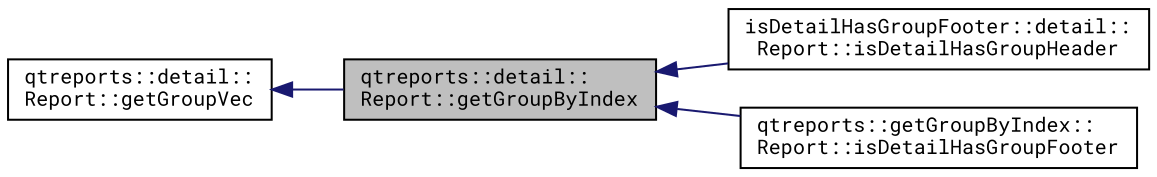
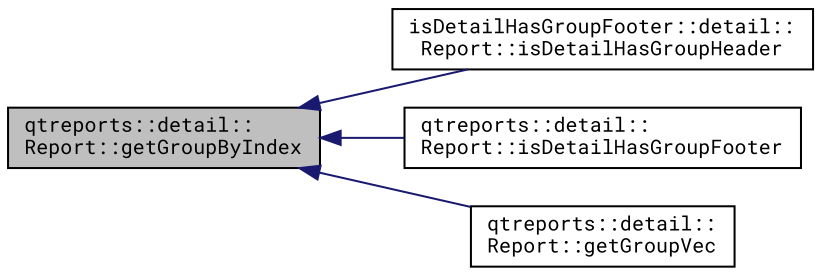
(318, 90) -> (395, 190)
(939, 138) -> (603, 138)
